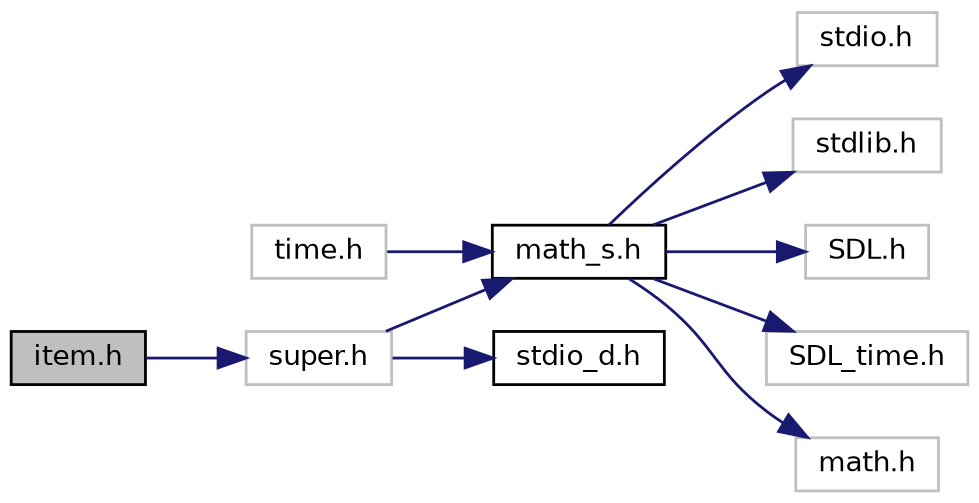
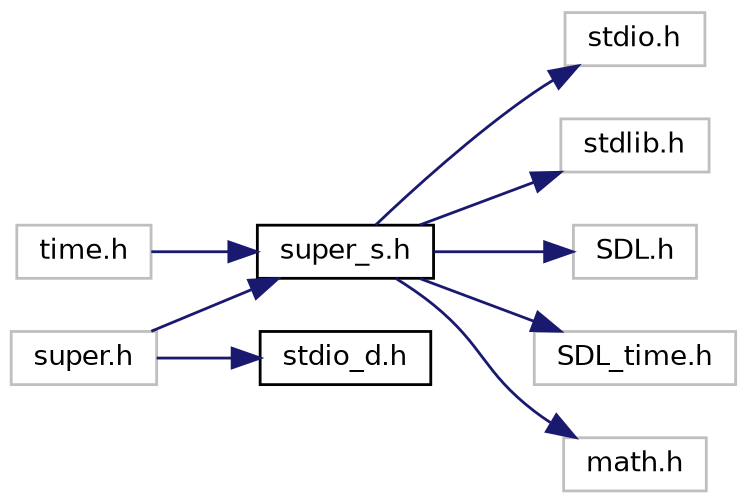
(579, 252) -> (345, 252)
(78, 358) -> none
